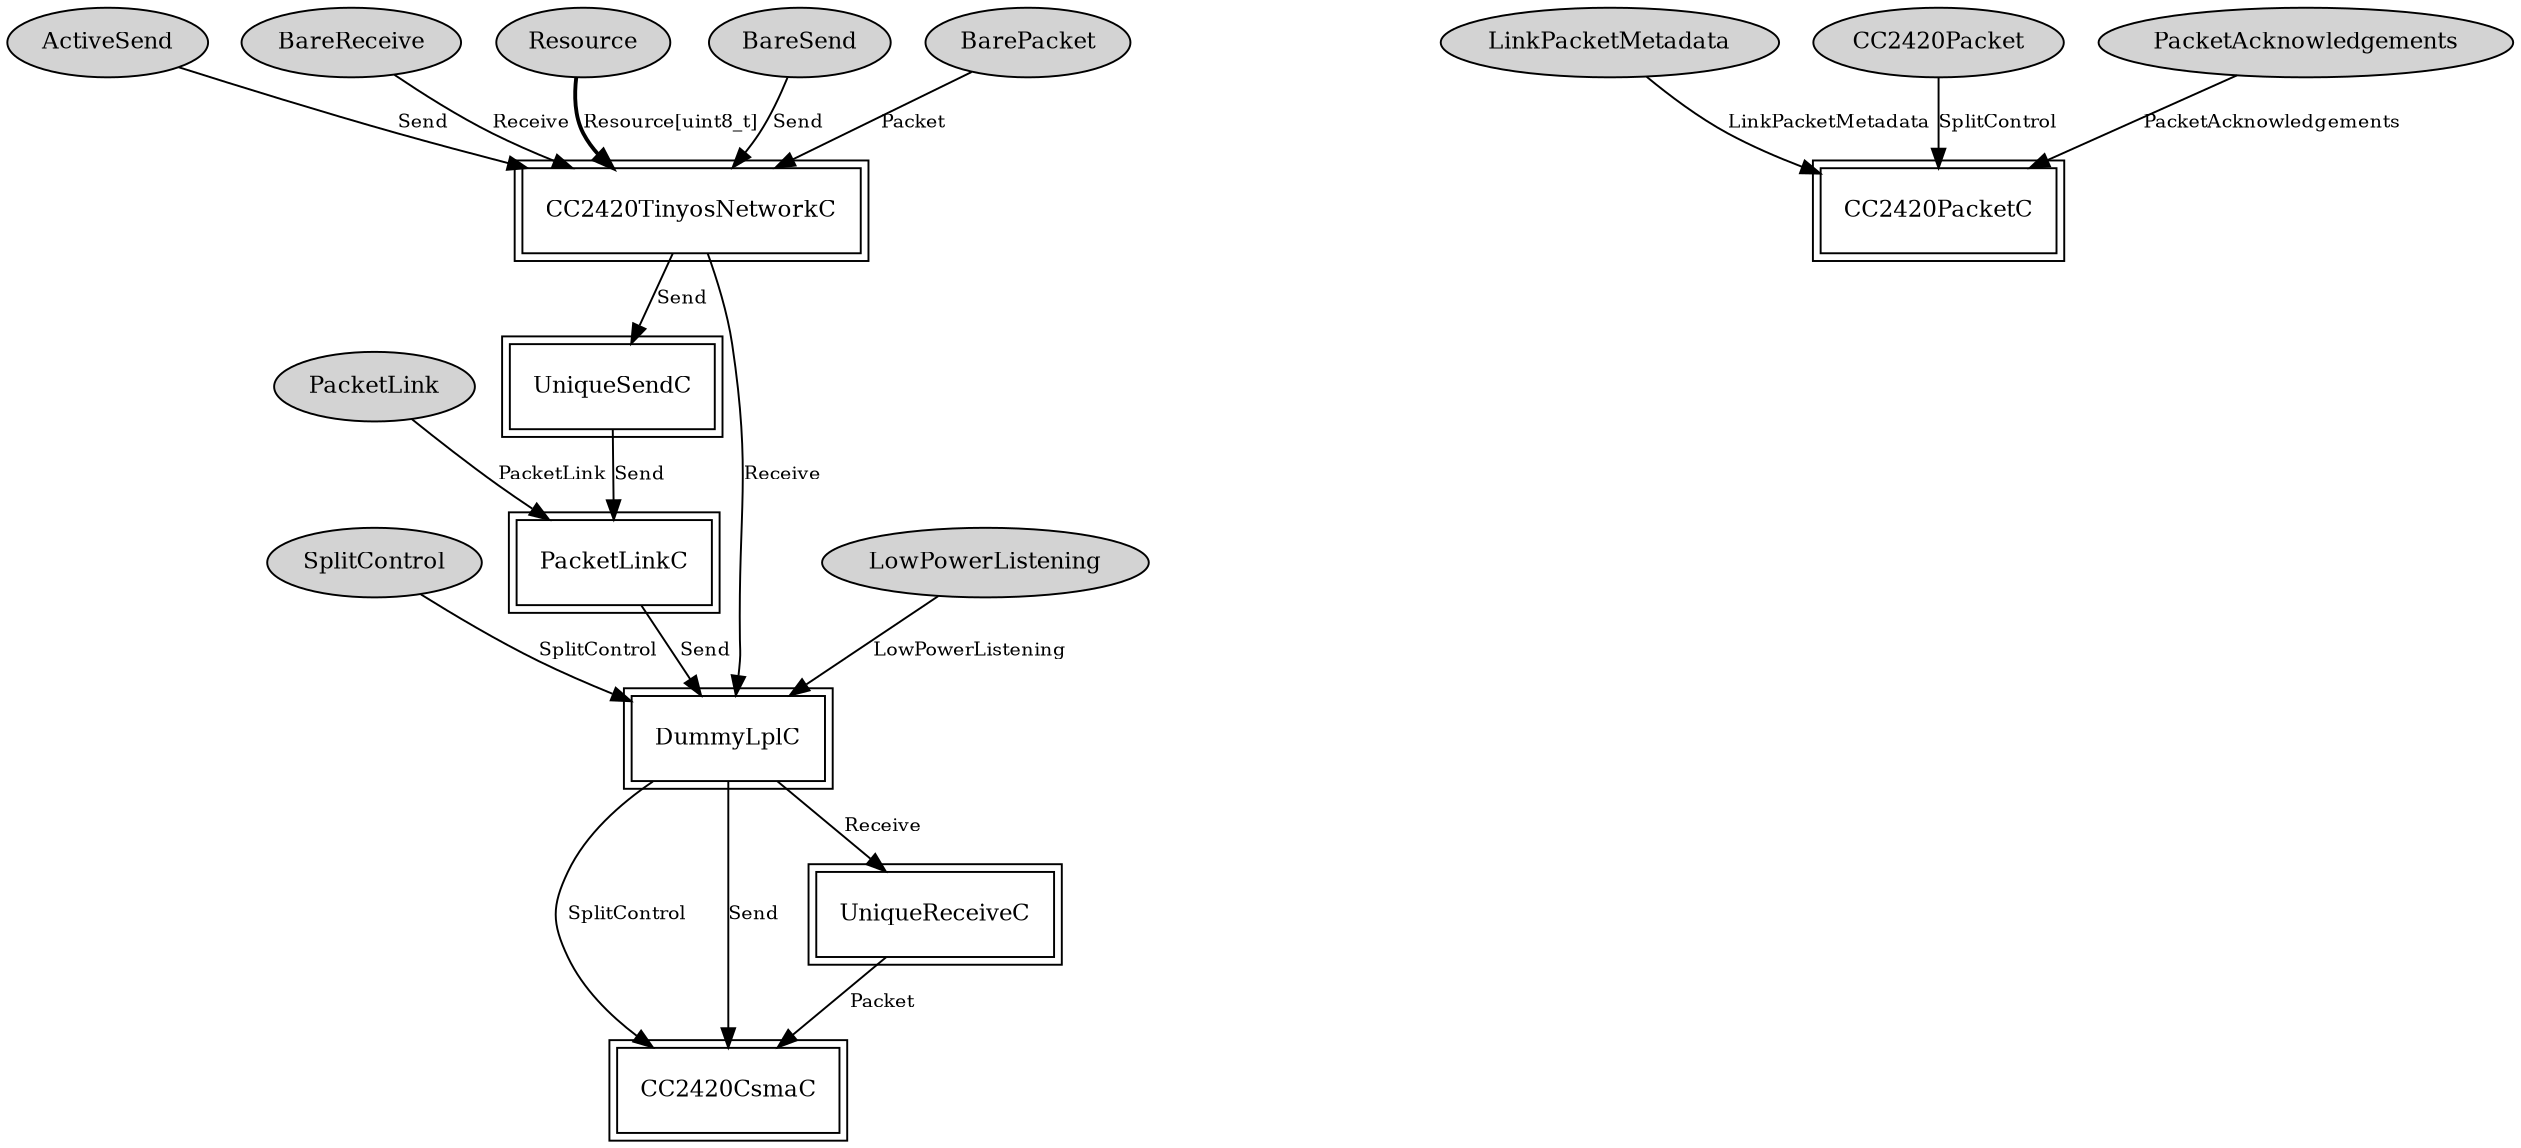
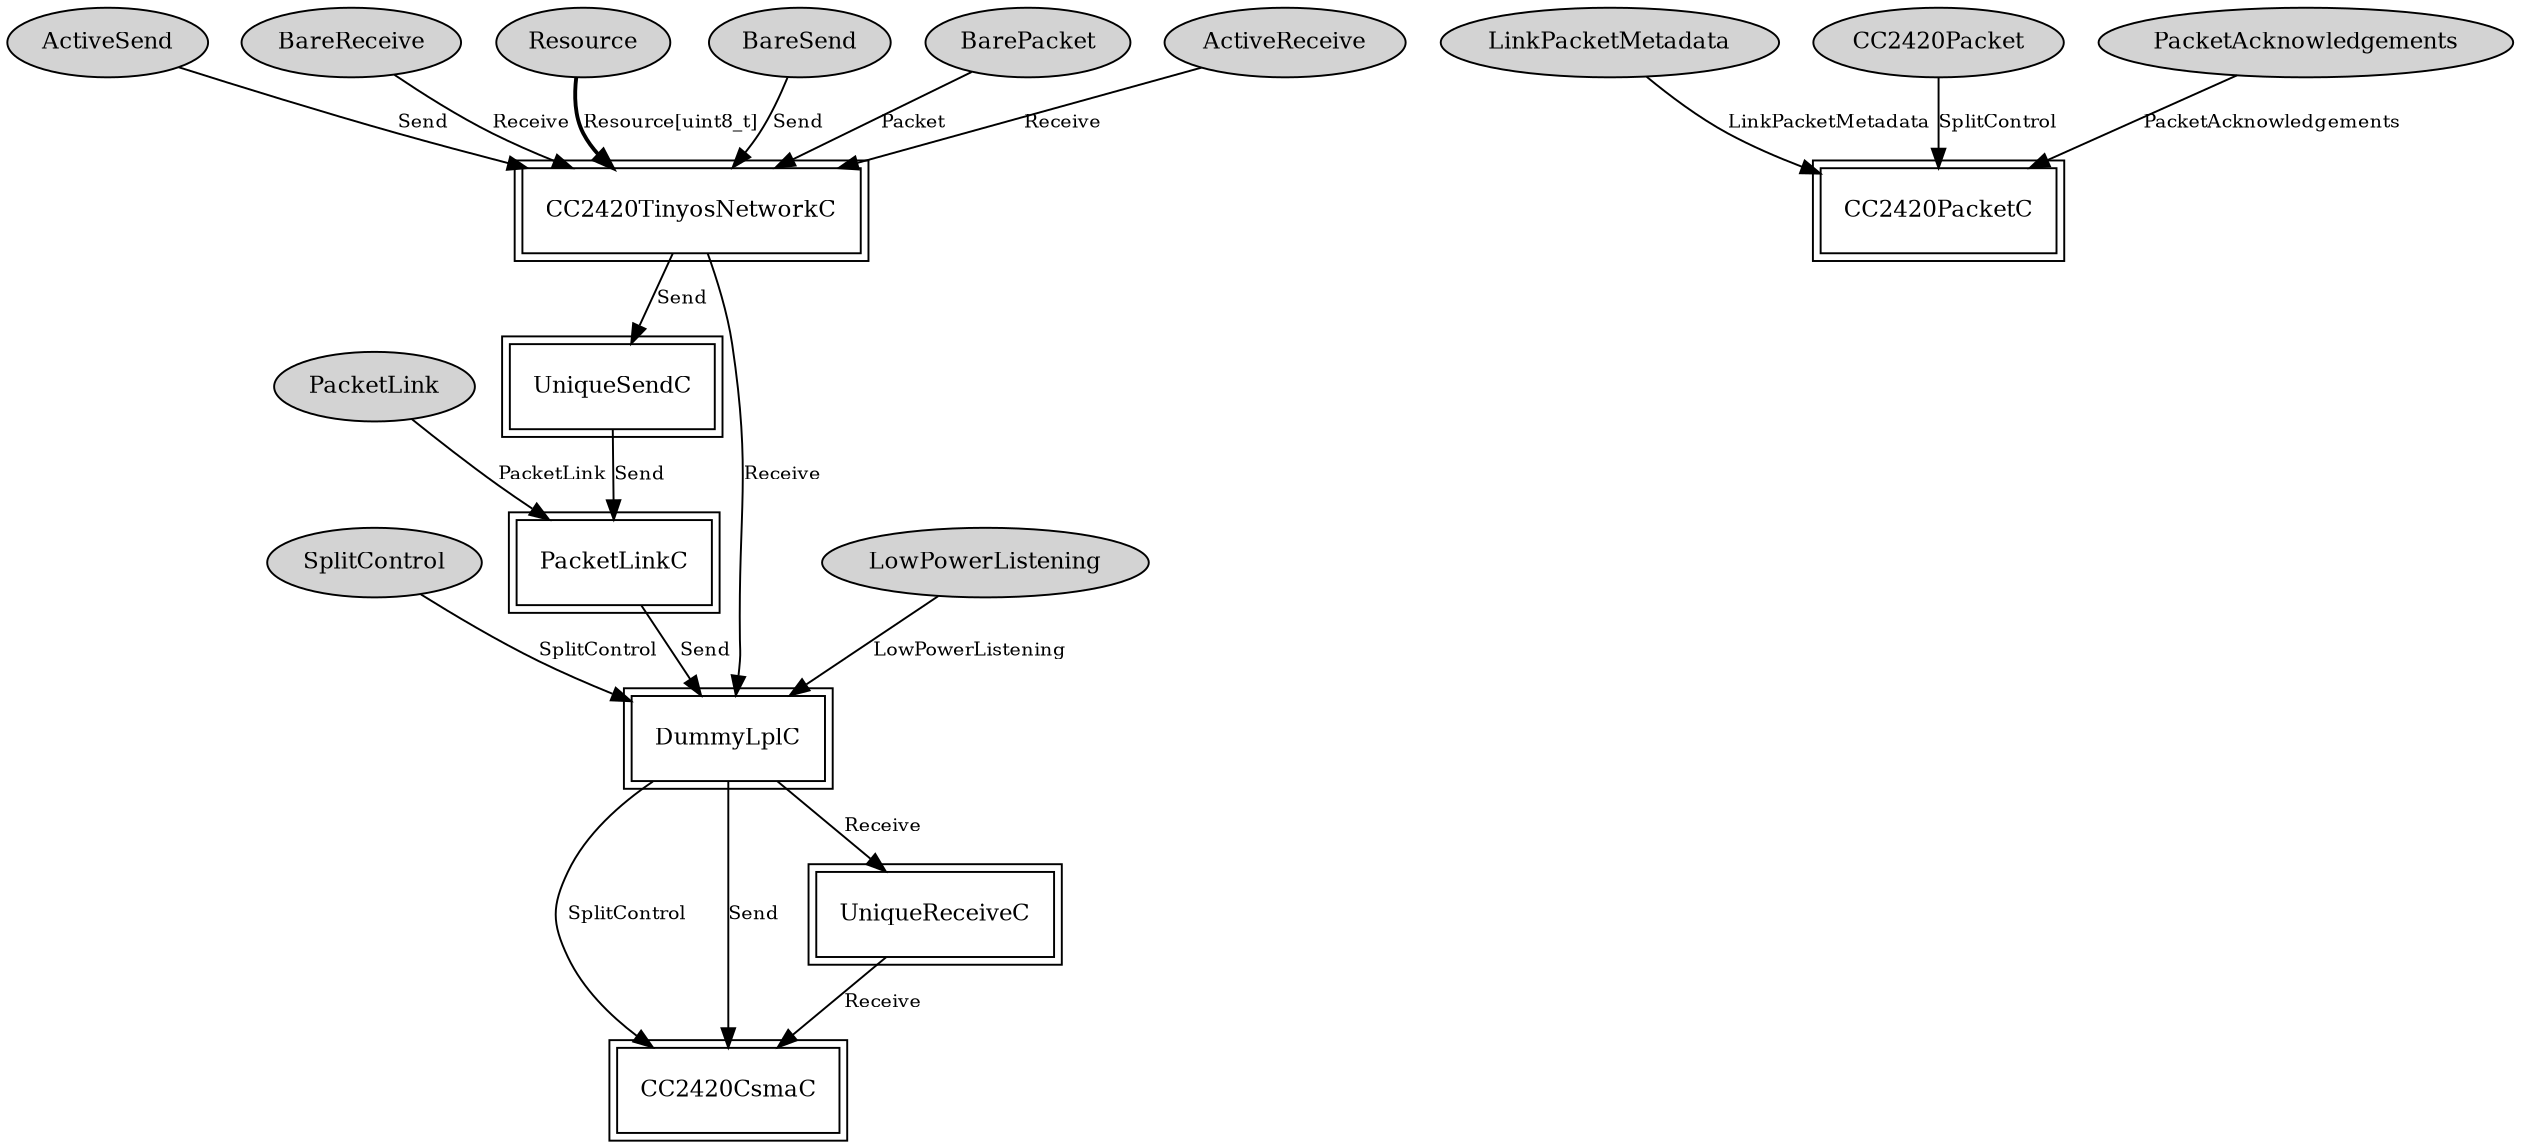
none -> (1285, 43)
(883, 1002) -> (883, 1002)
